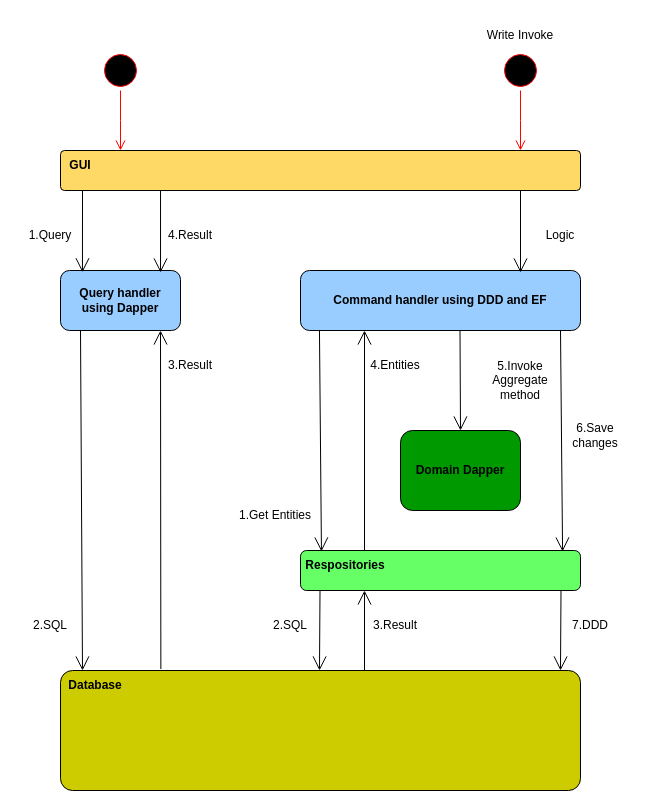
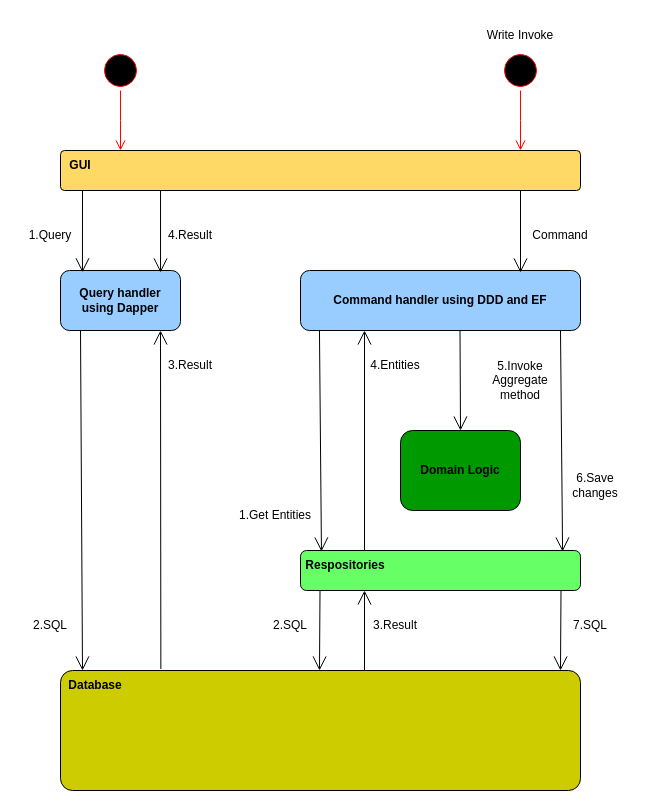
(561, 236) -> (561, 236)
(596, 436) -> (596, 486)
(461, 471) -> (461, 471)
(591, 626) -> (591, 626)
